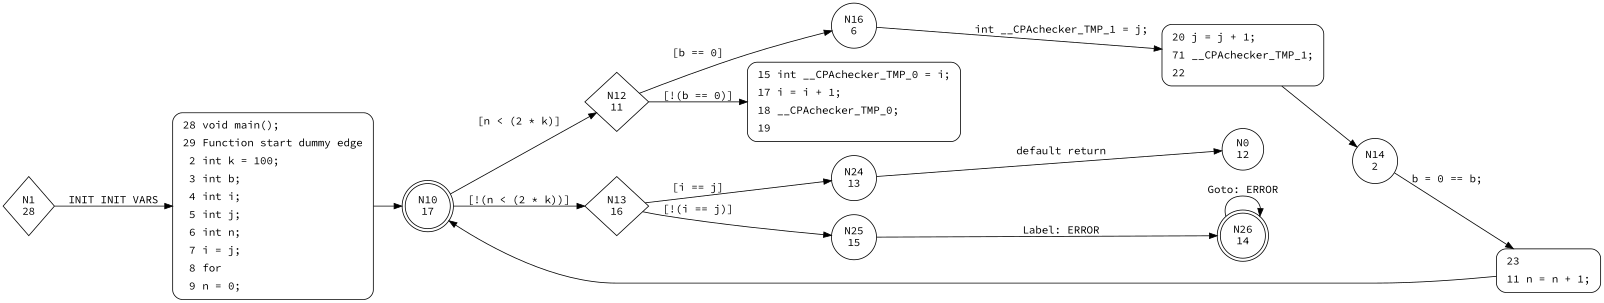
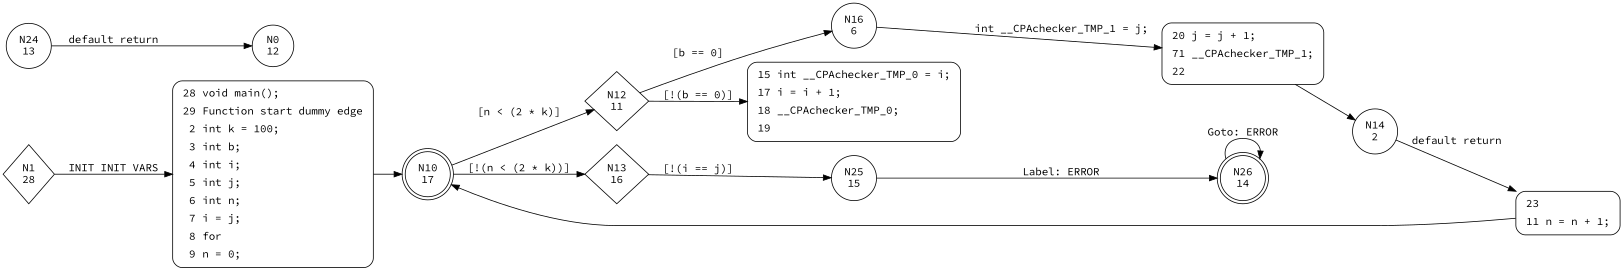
(1447, 179) -> (1457, 141)
(735, 192) -> none
